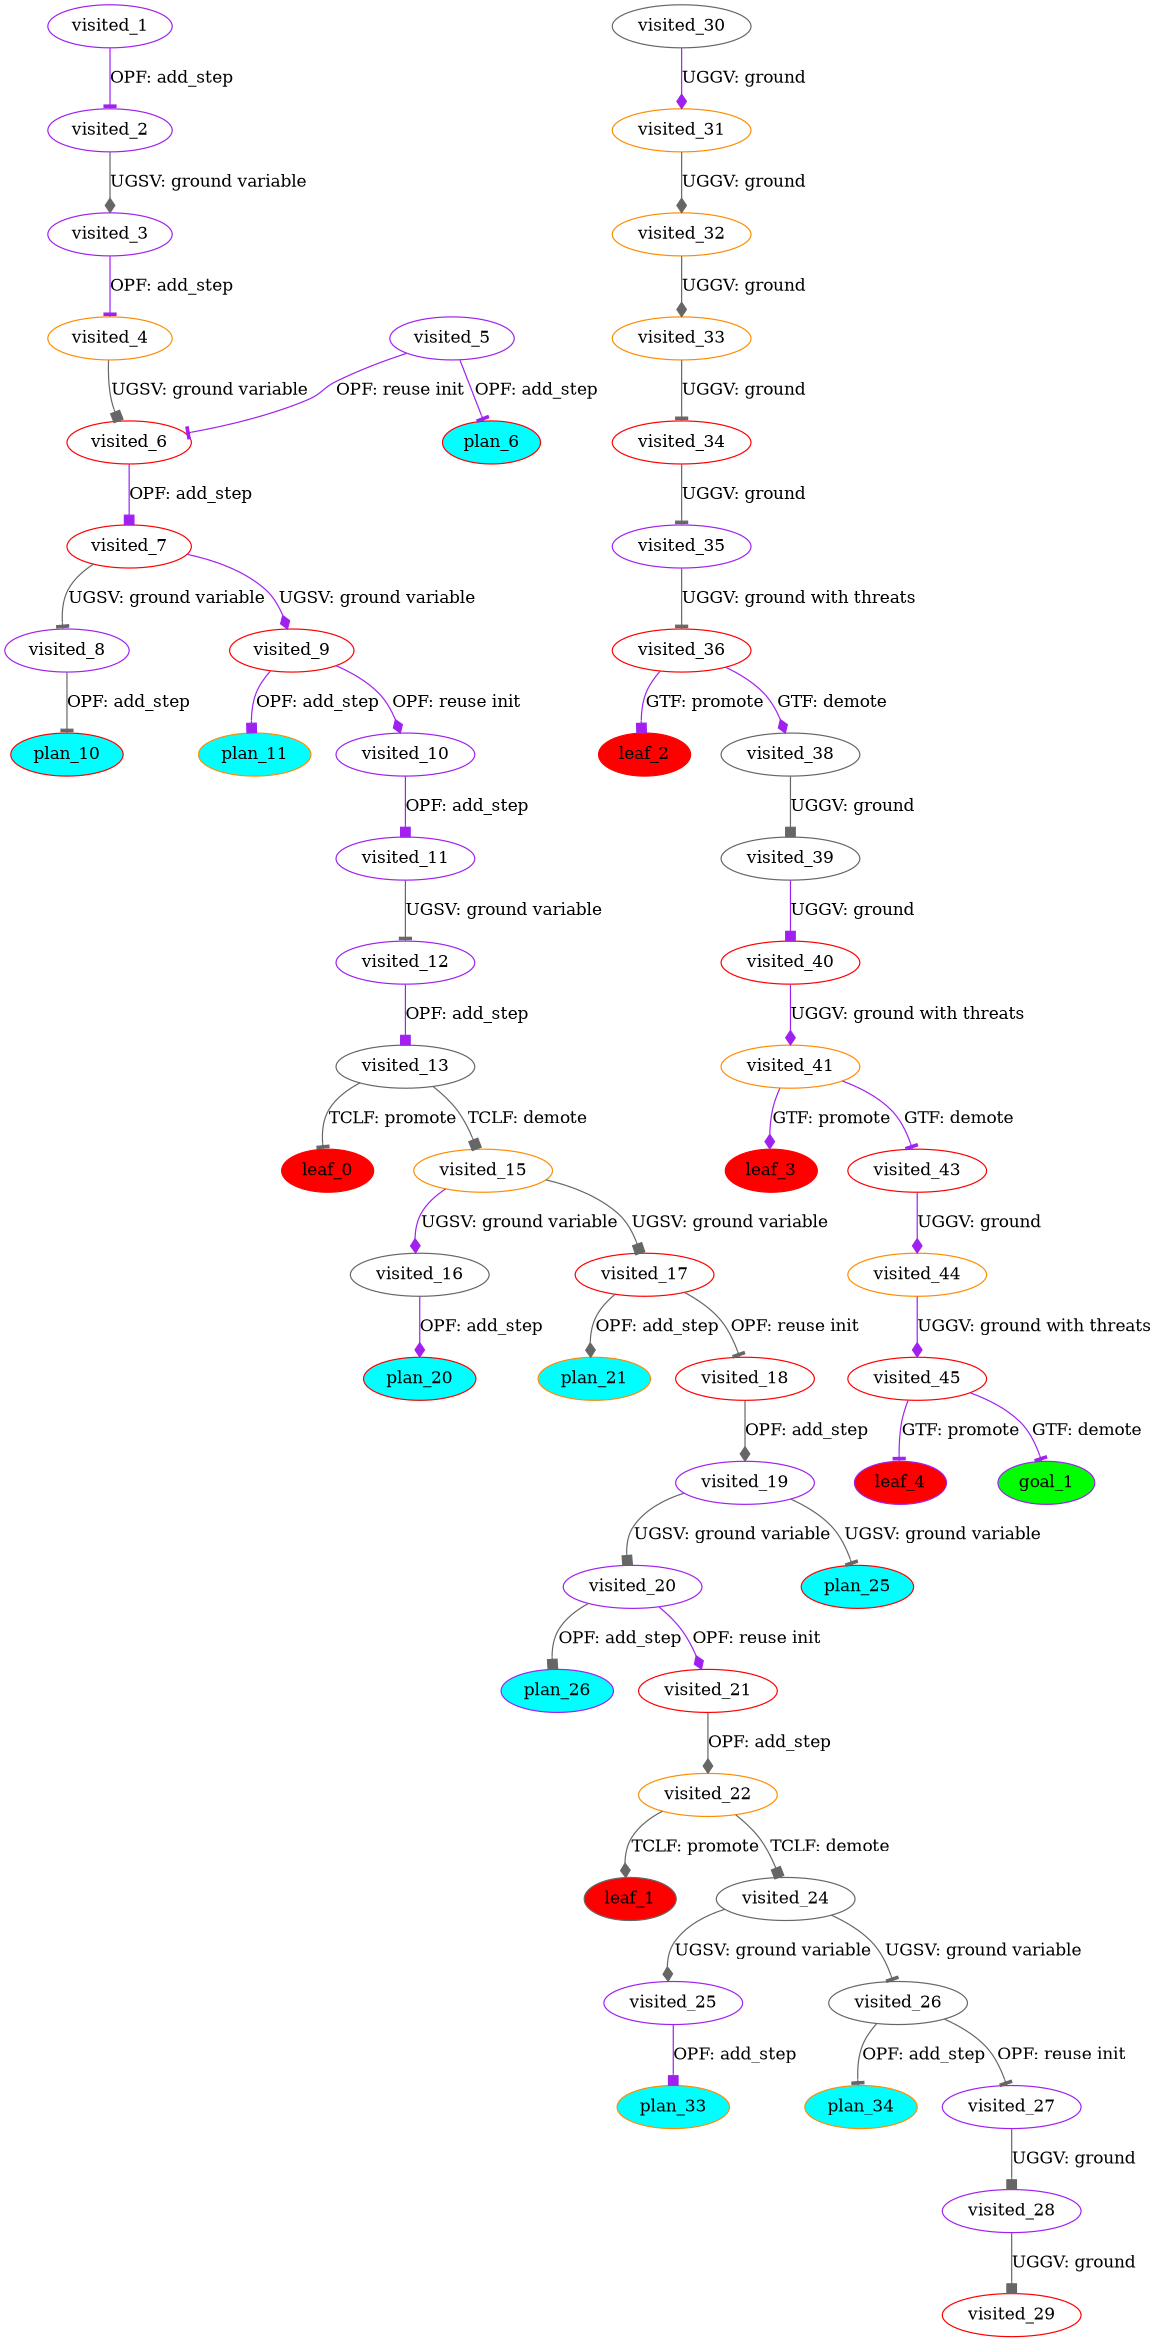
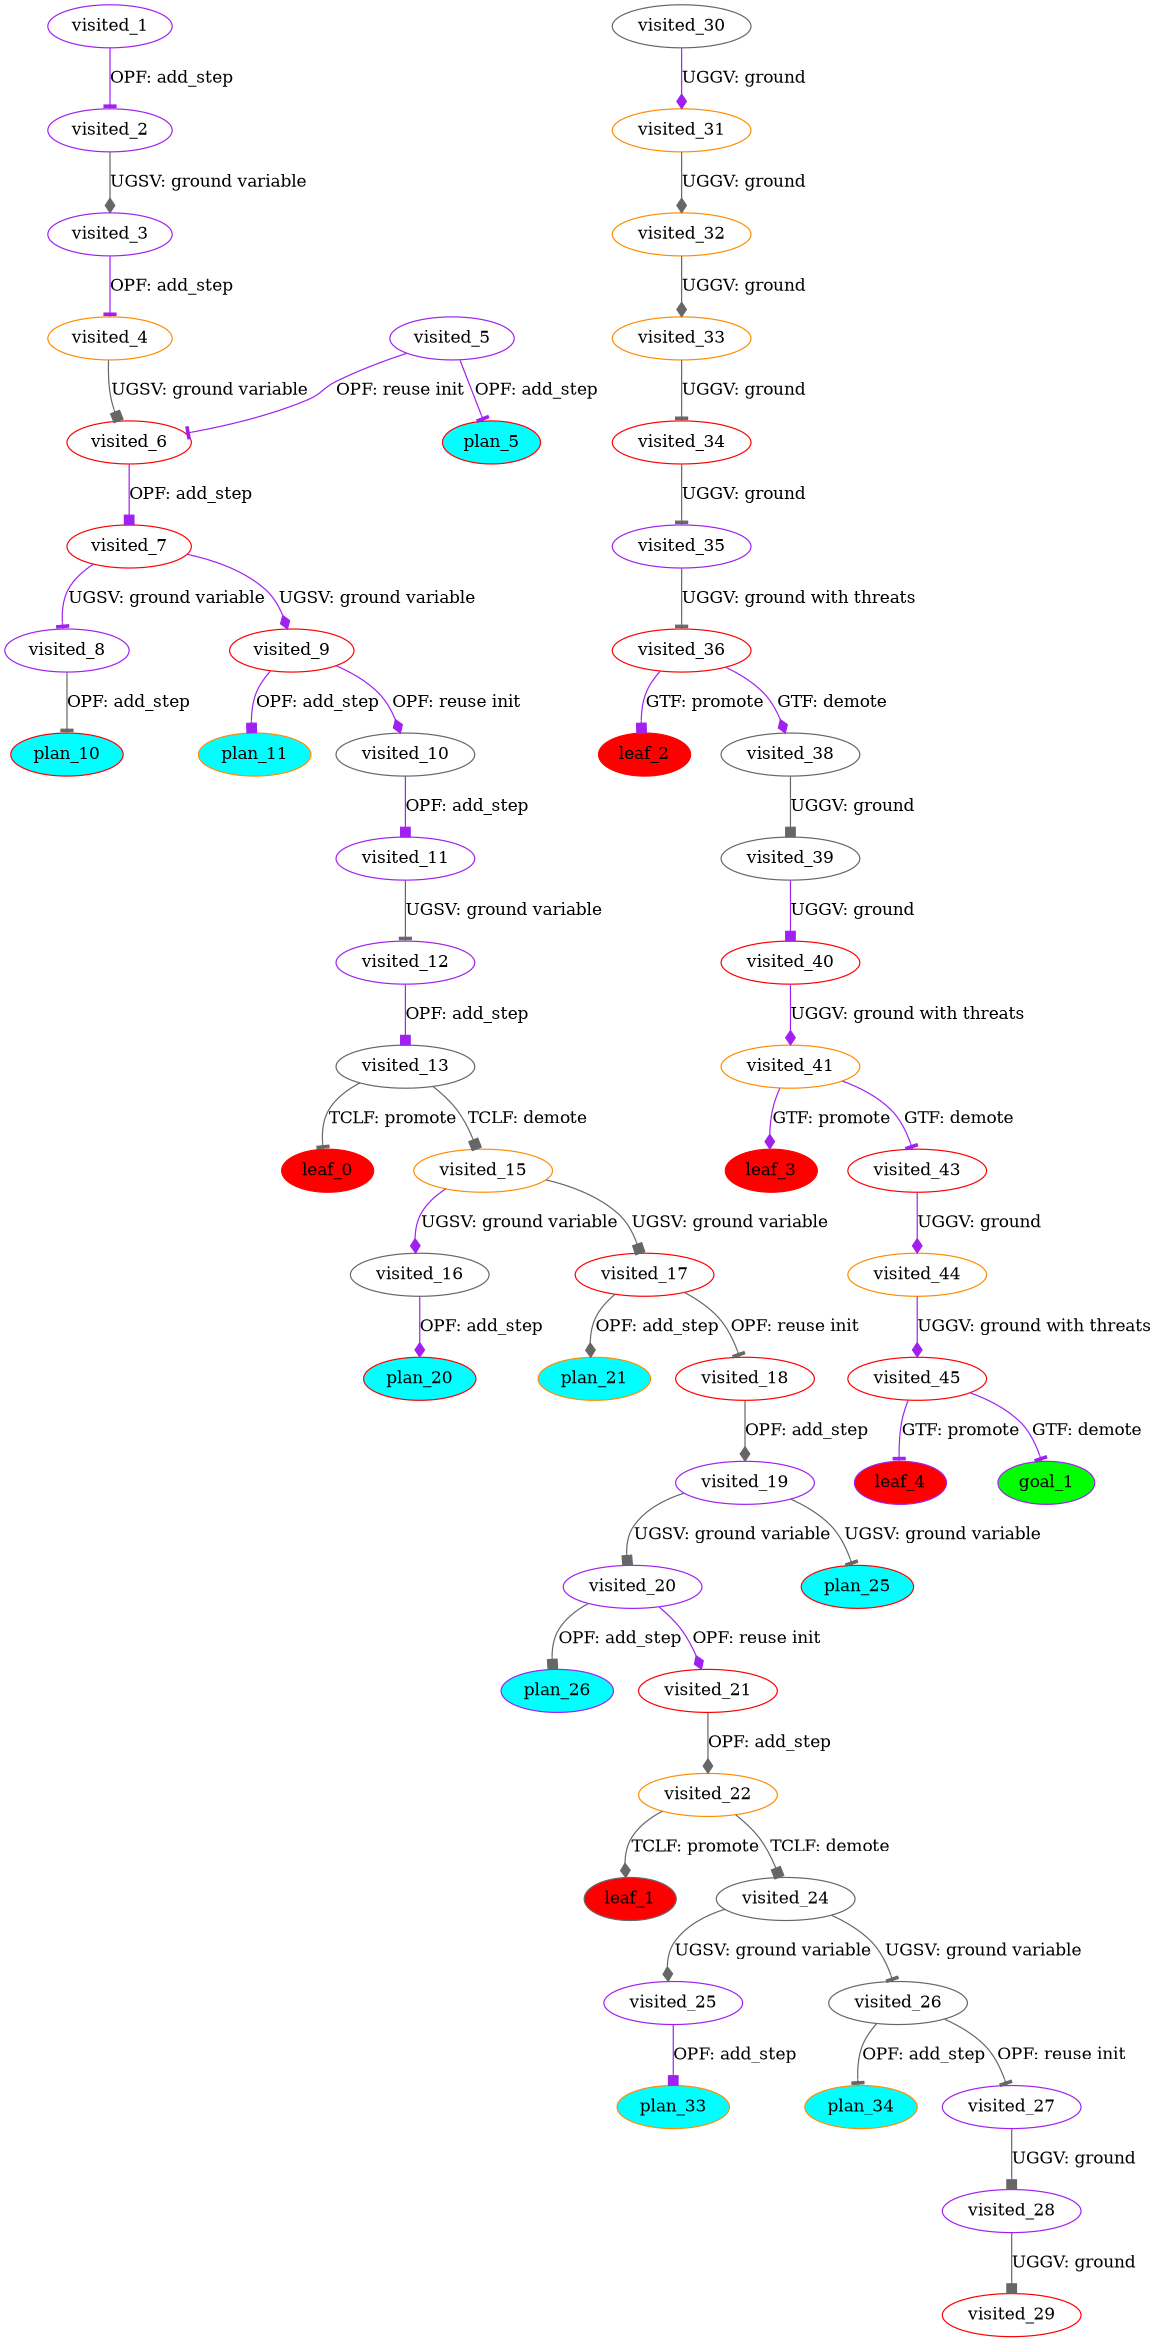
(491, 442) -> (491, 442)
(69, 589) -> (69, 589)
(405, 755) -> (405, 755)
